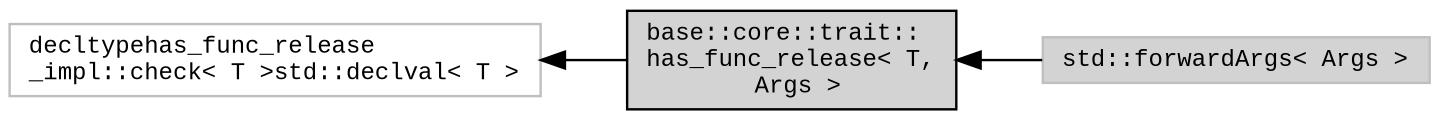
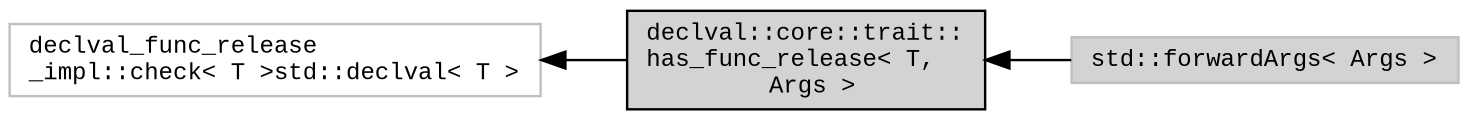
(275, 60) -> (275, 60)
(792, 60) -> (806, 60)
